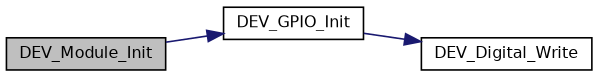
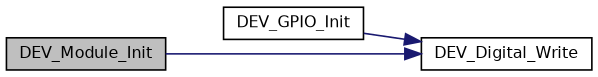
(187, 39) -> (285, 54)
